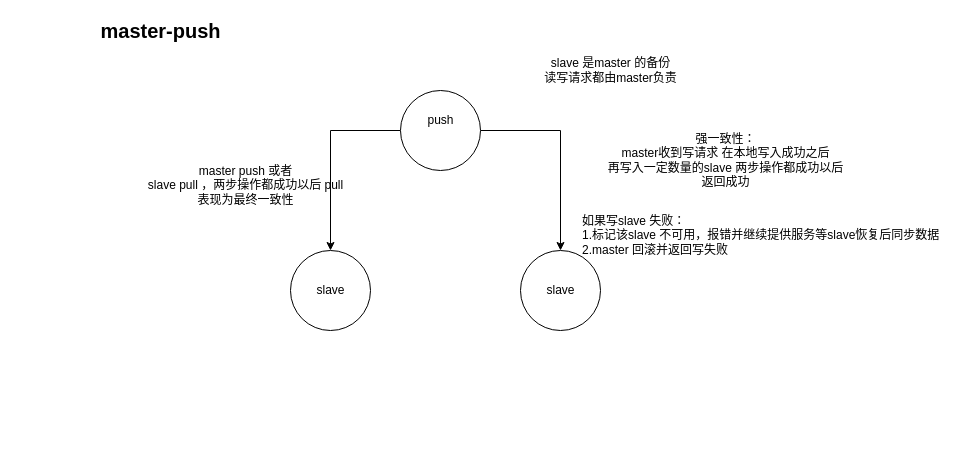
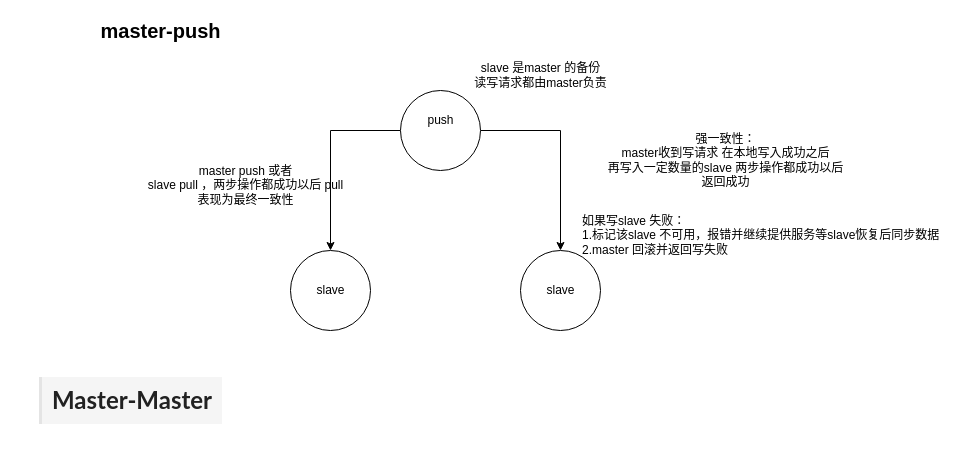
(611, 71) -> (541, 76)
none -> (131, 381)
